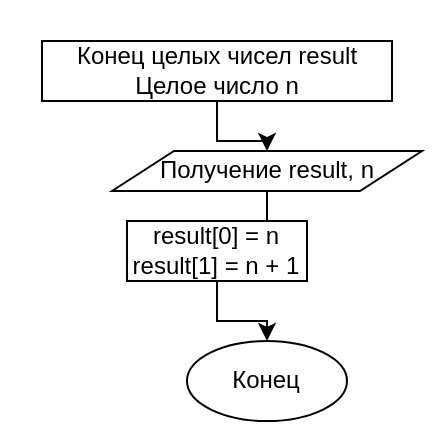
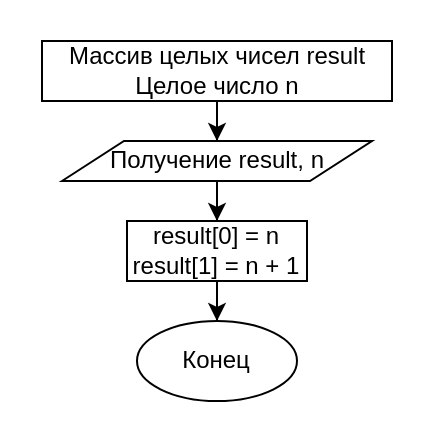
(218, 71) -> (218, 71)
(267, 171) -> (217, 161)
(267, 381) -> (217, 361)
